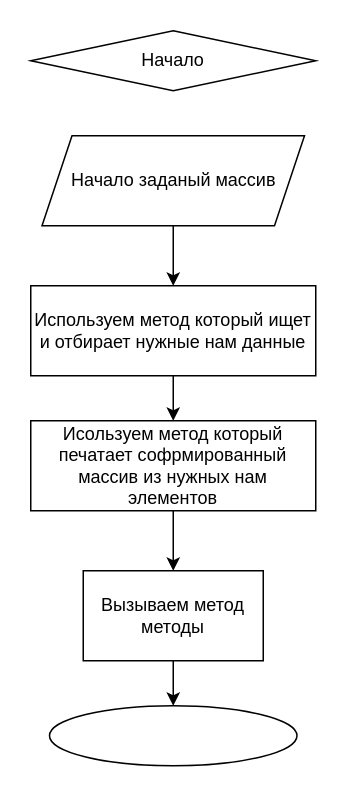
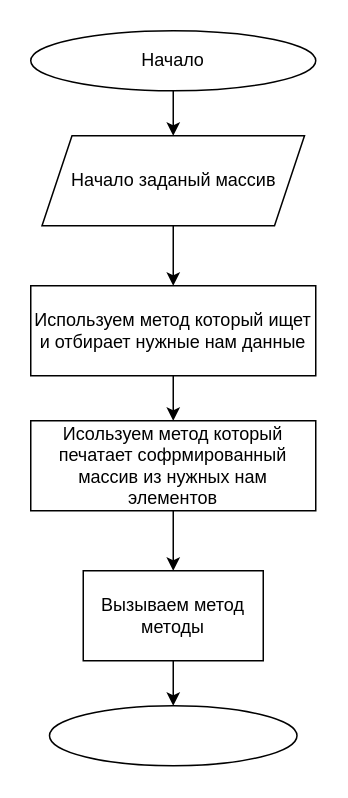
(173, 61) -> (173, 61)
none -> (173, 108)
